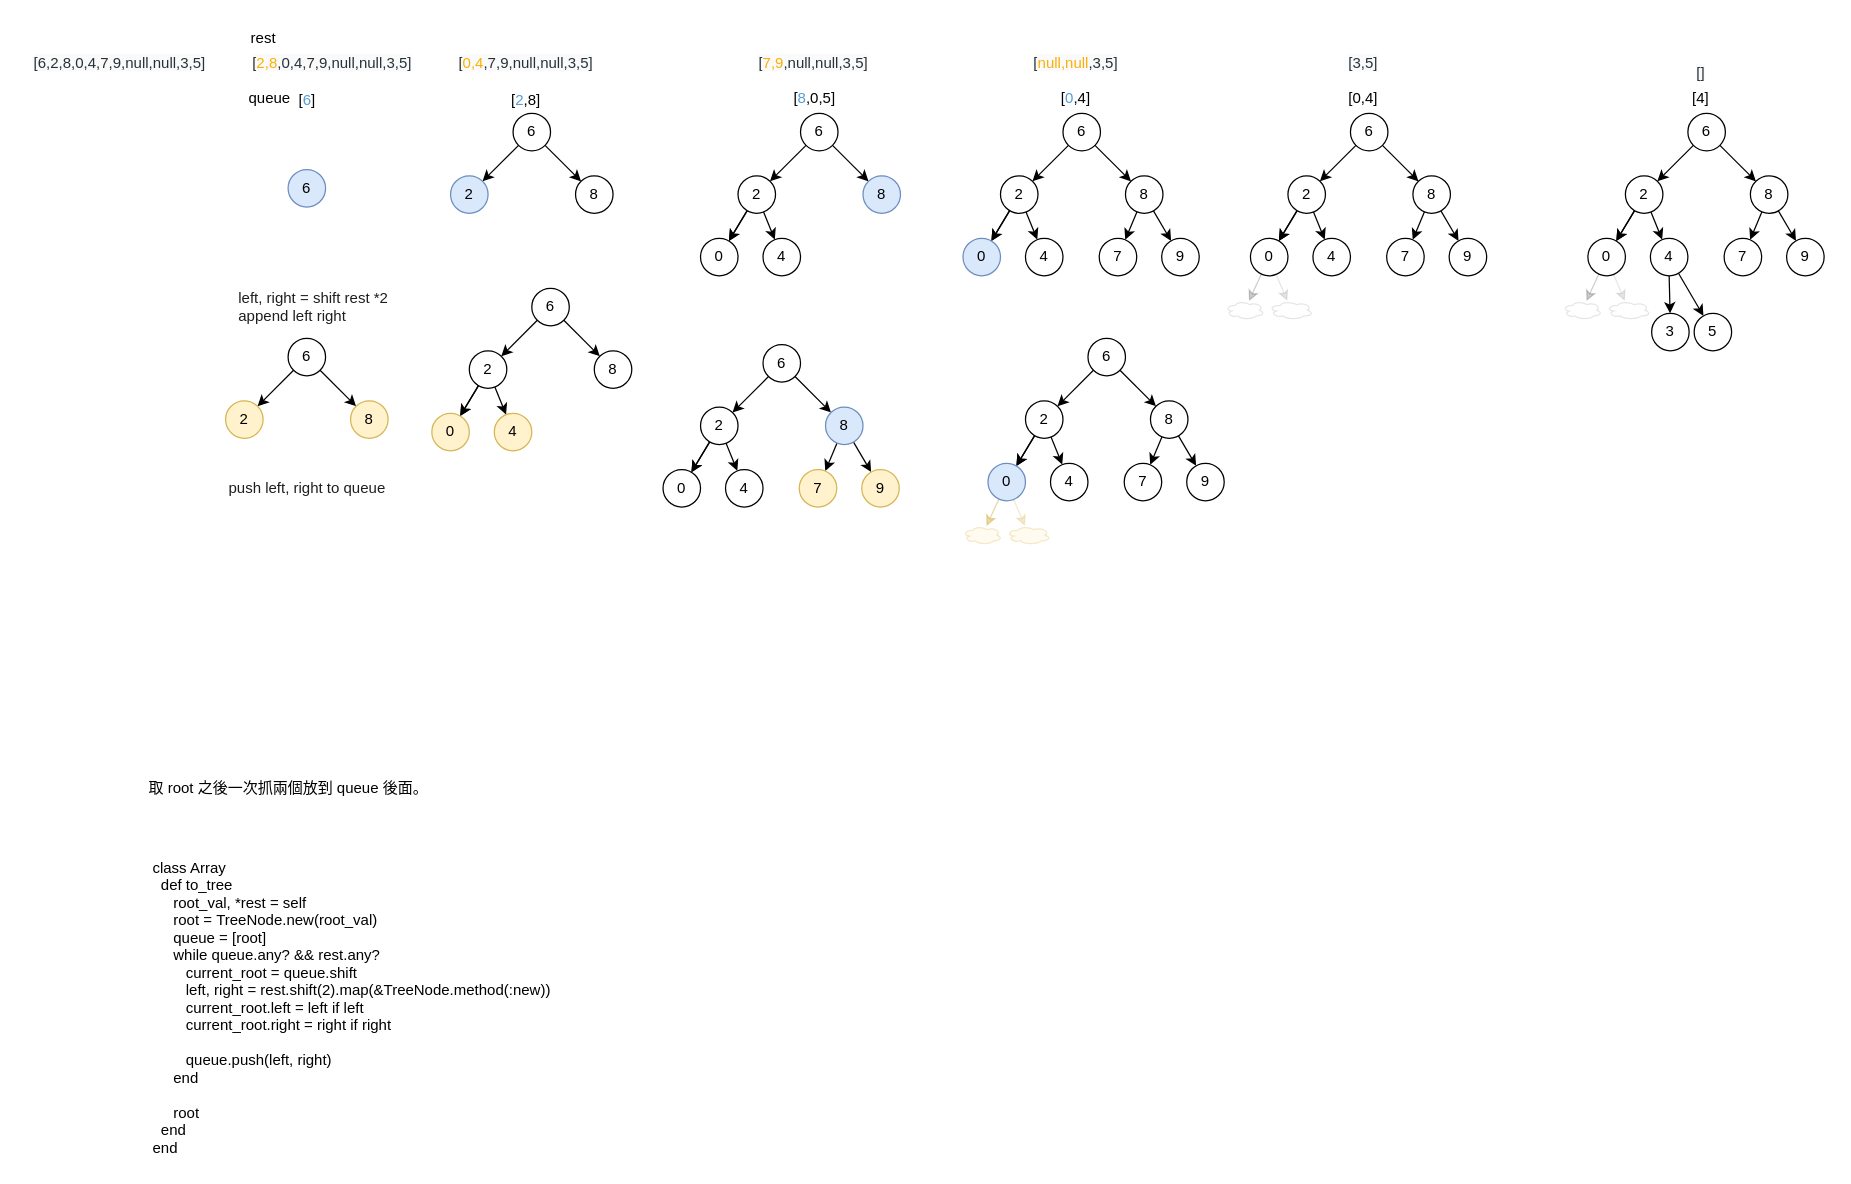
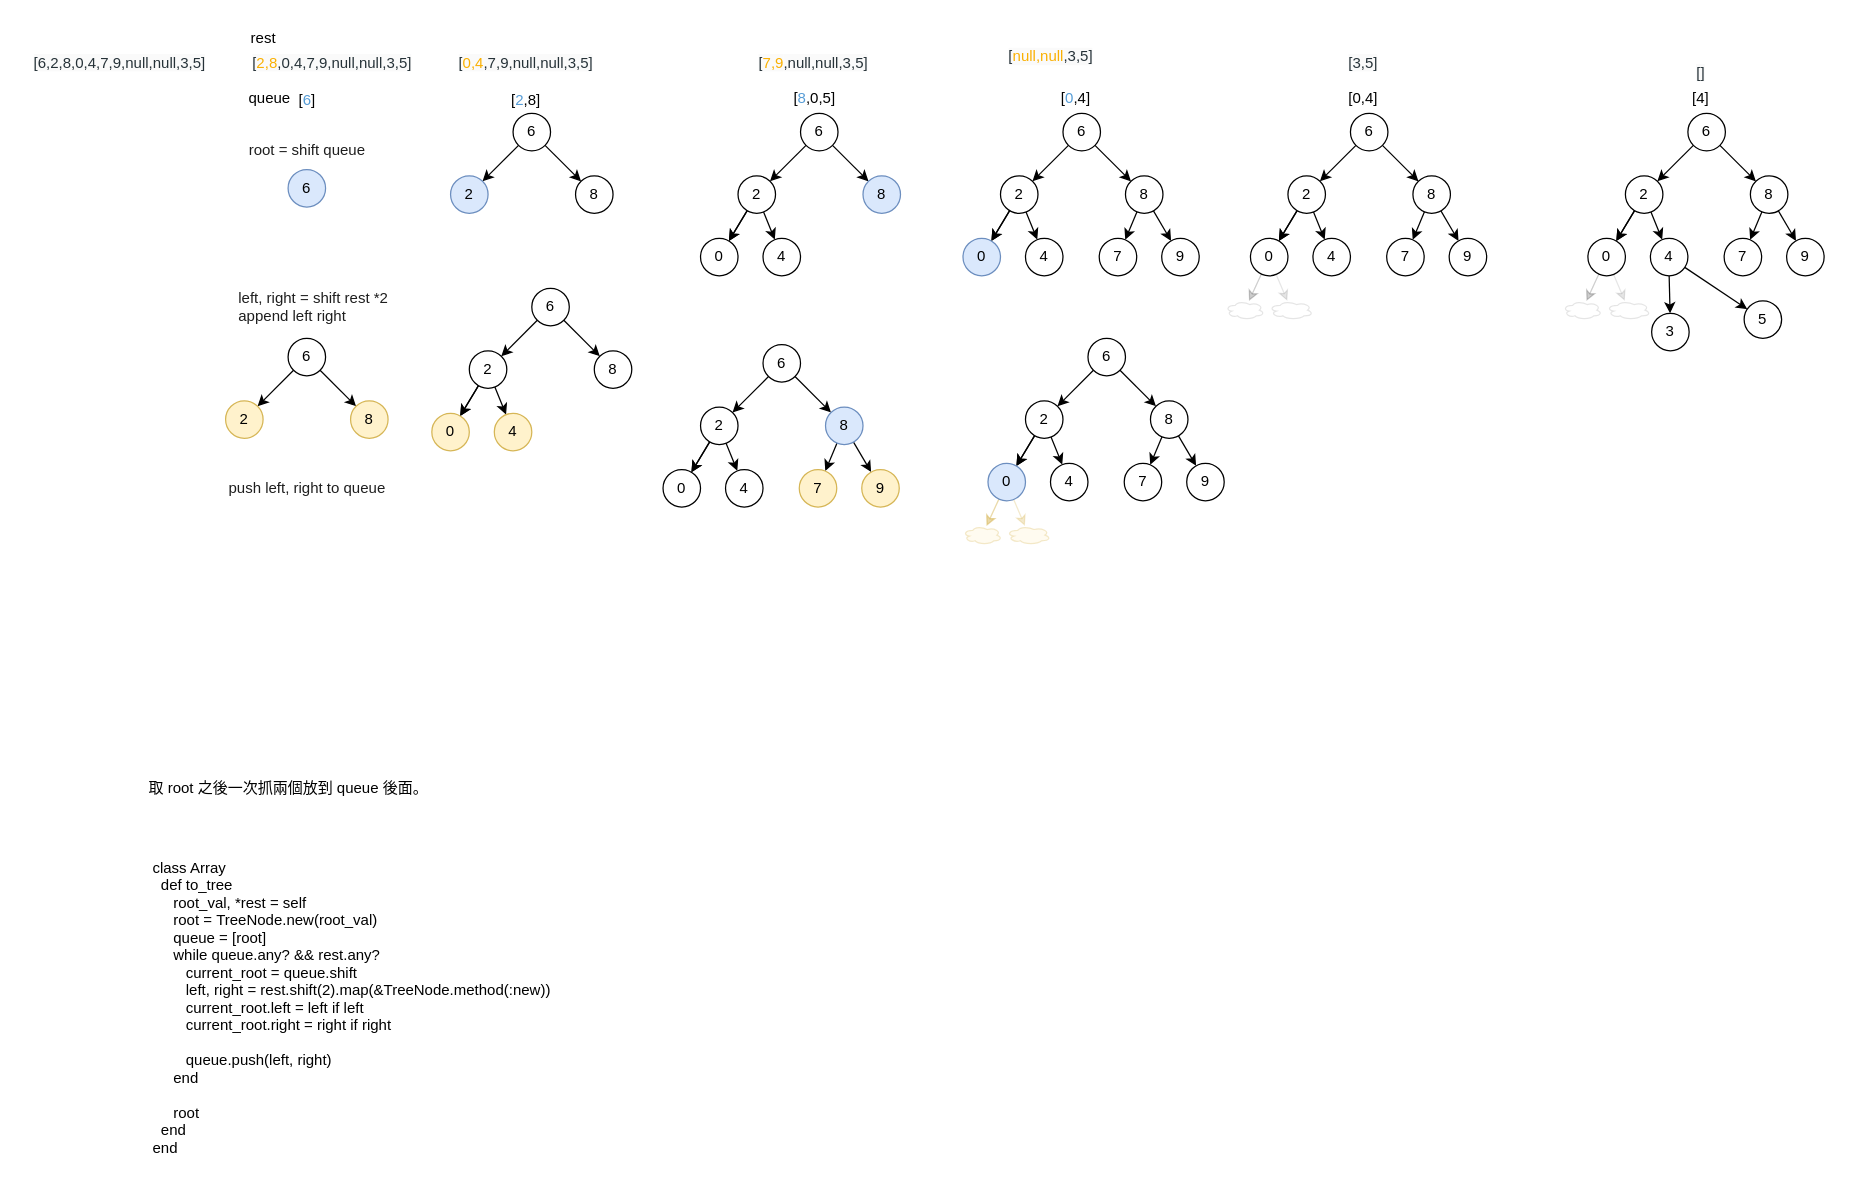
(1076, 63) -> (1051, 57)
none -> (307, 151)
(1713, 332) -> (1763, 319)
